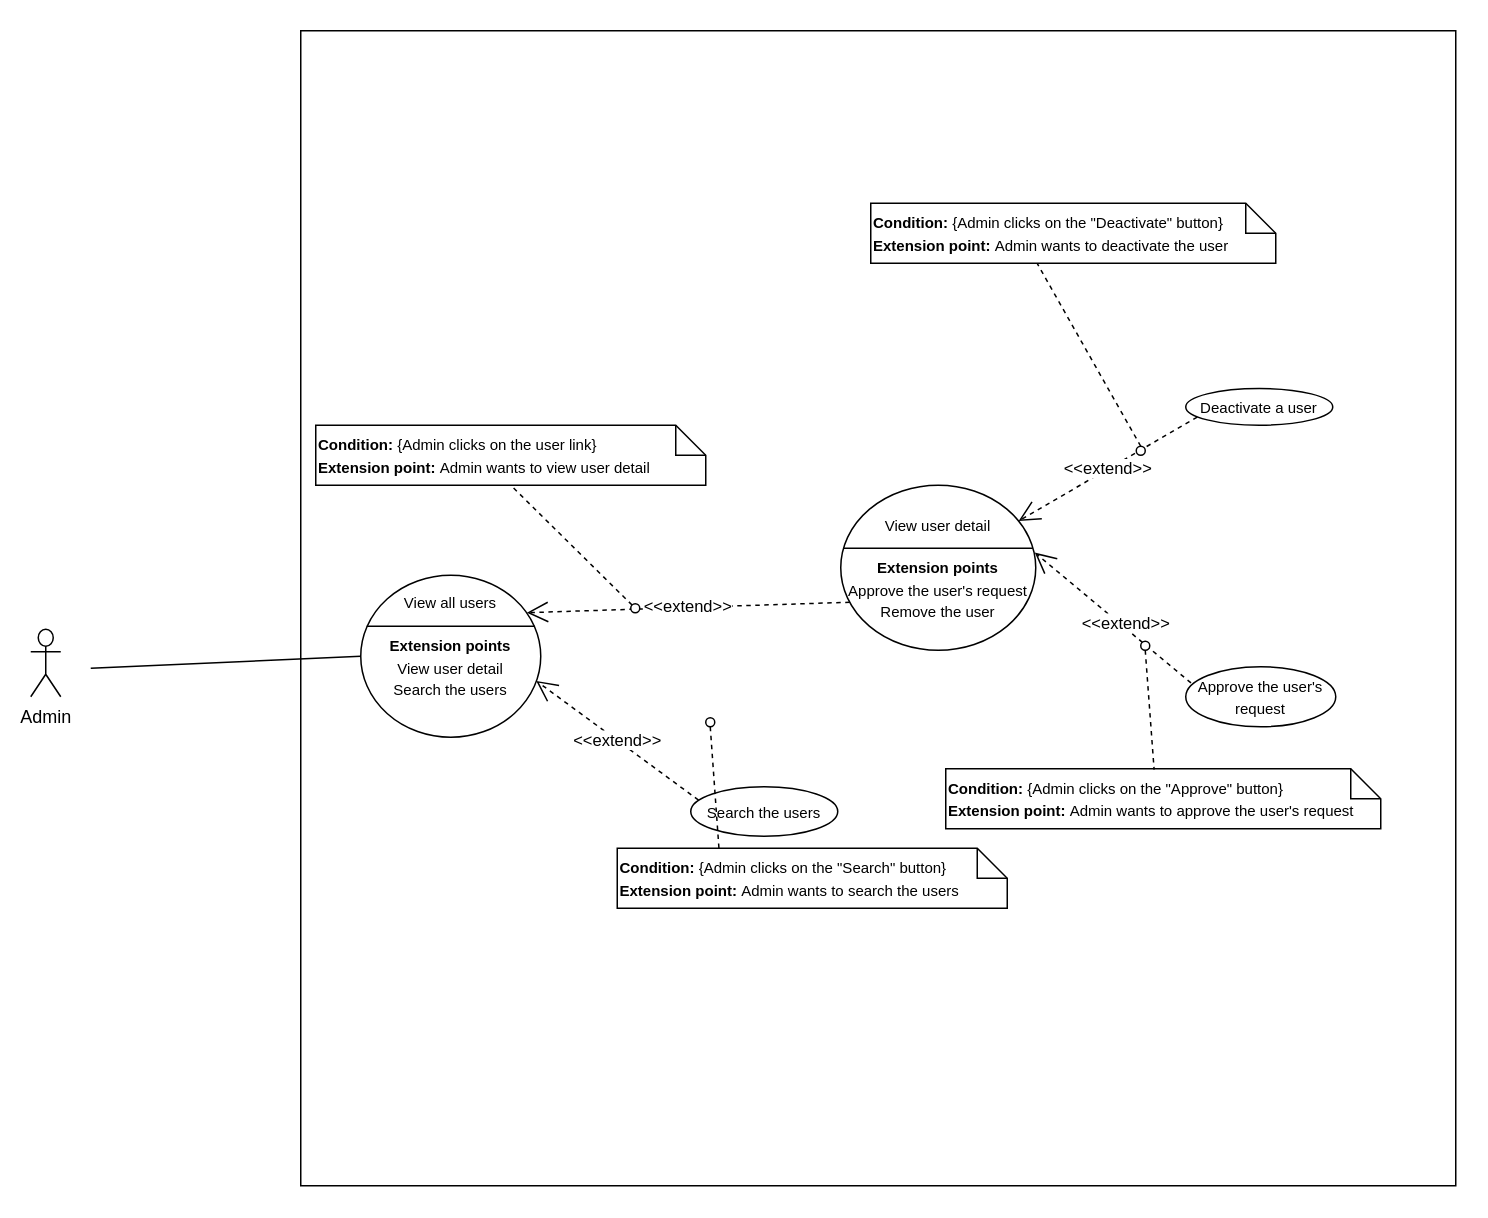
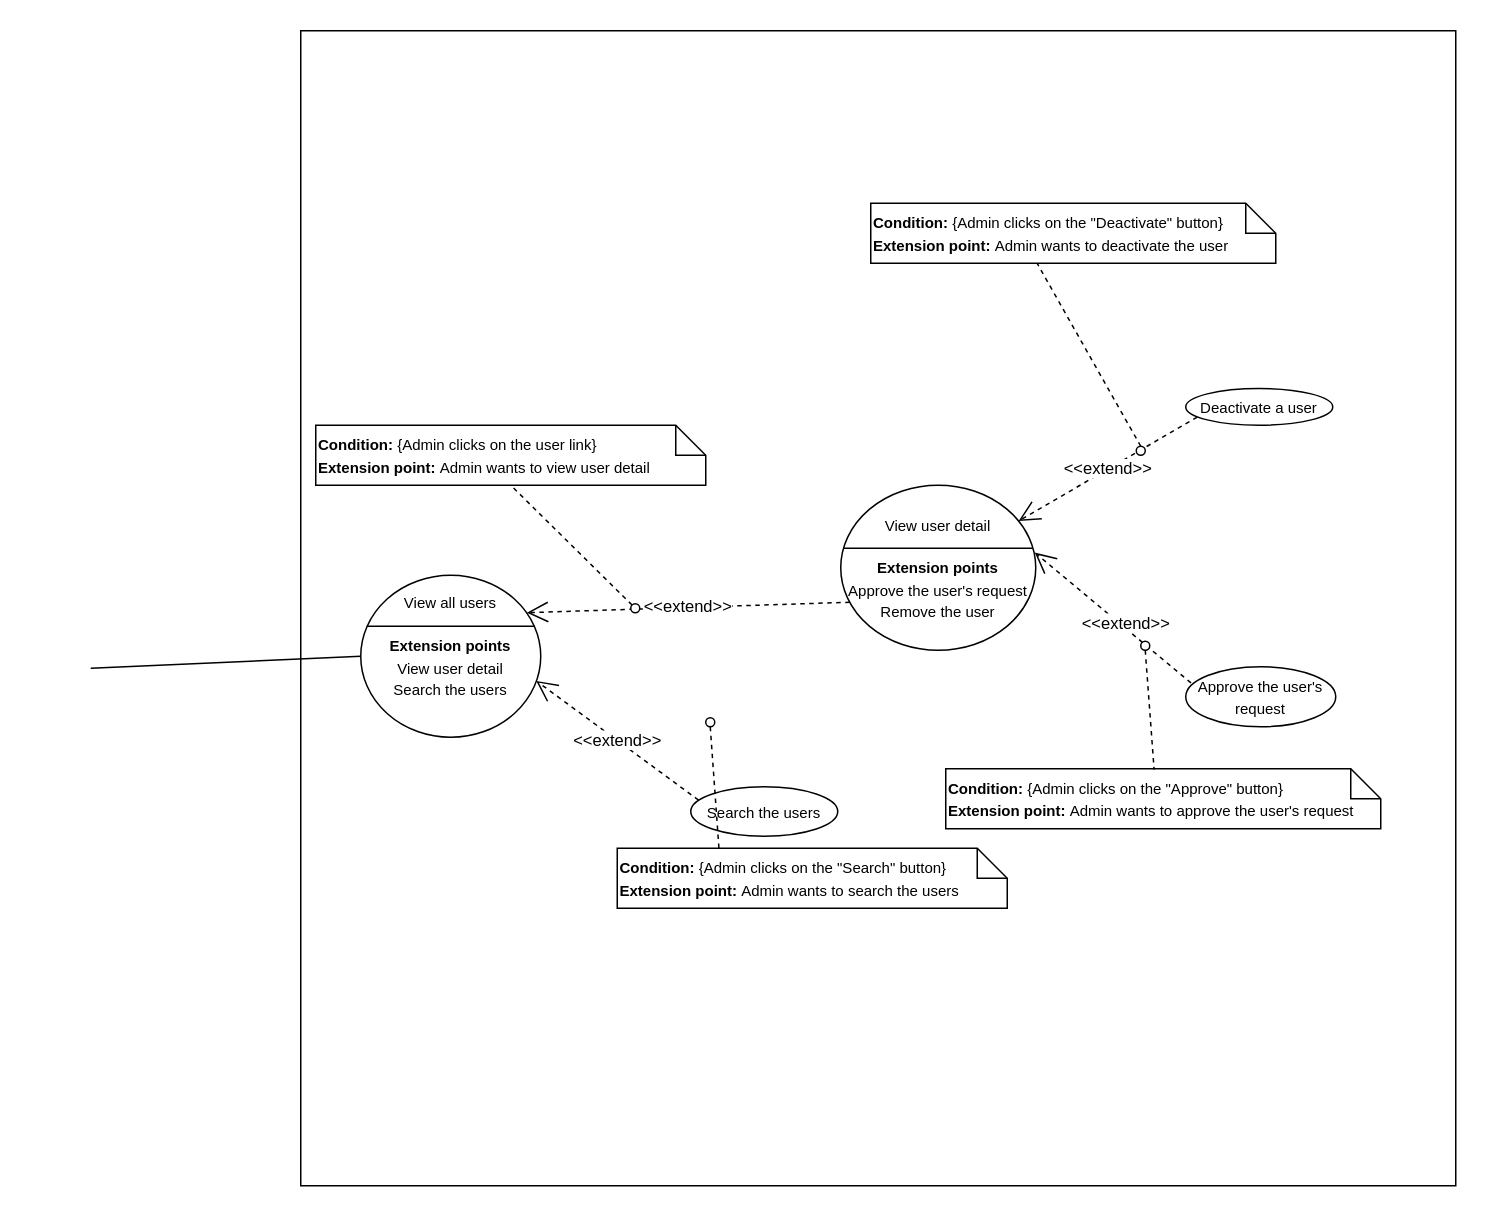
(46, 663) -> none
